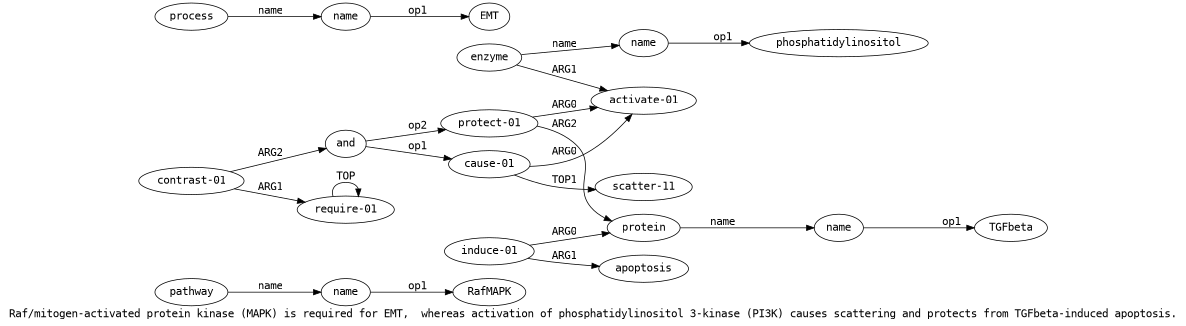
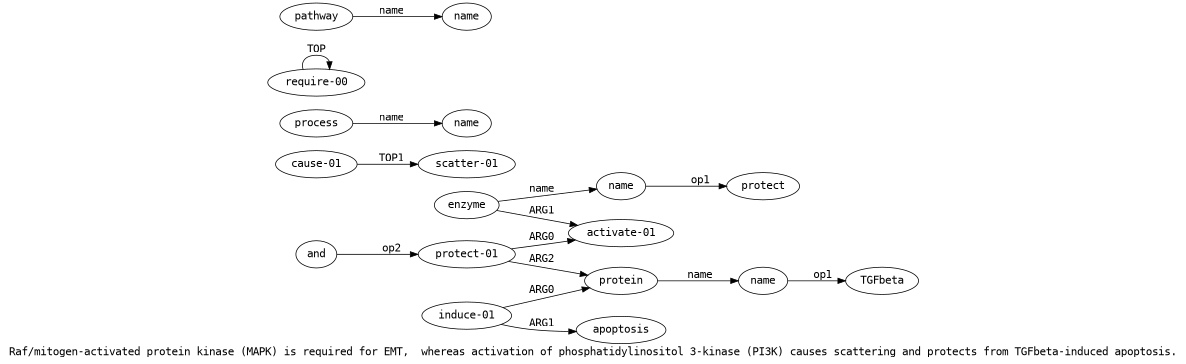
(489, 17) -> none
(839, 43) -> (763, 186)
(405, 152) -> none
(579, 157) -> none
(191, 181) -> none
(644, 187) -> (467, 164)
(346, 210) -> (316, 83)
(489, 292) -> none
